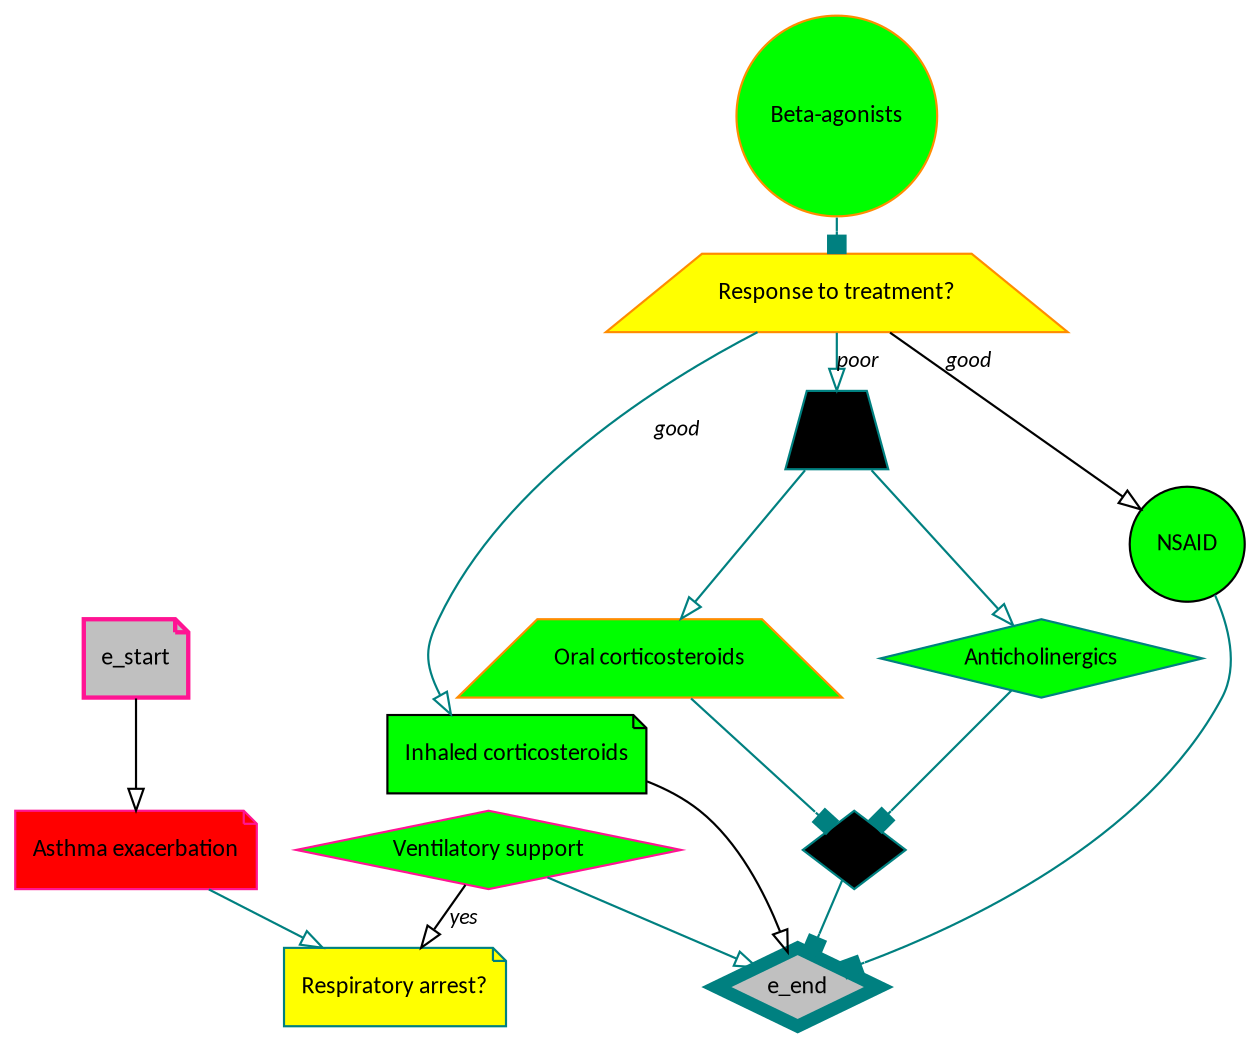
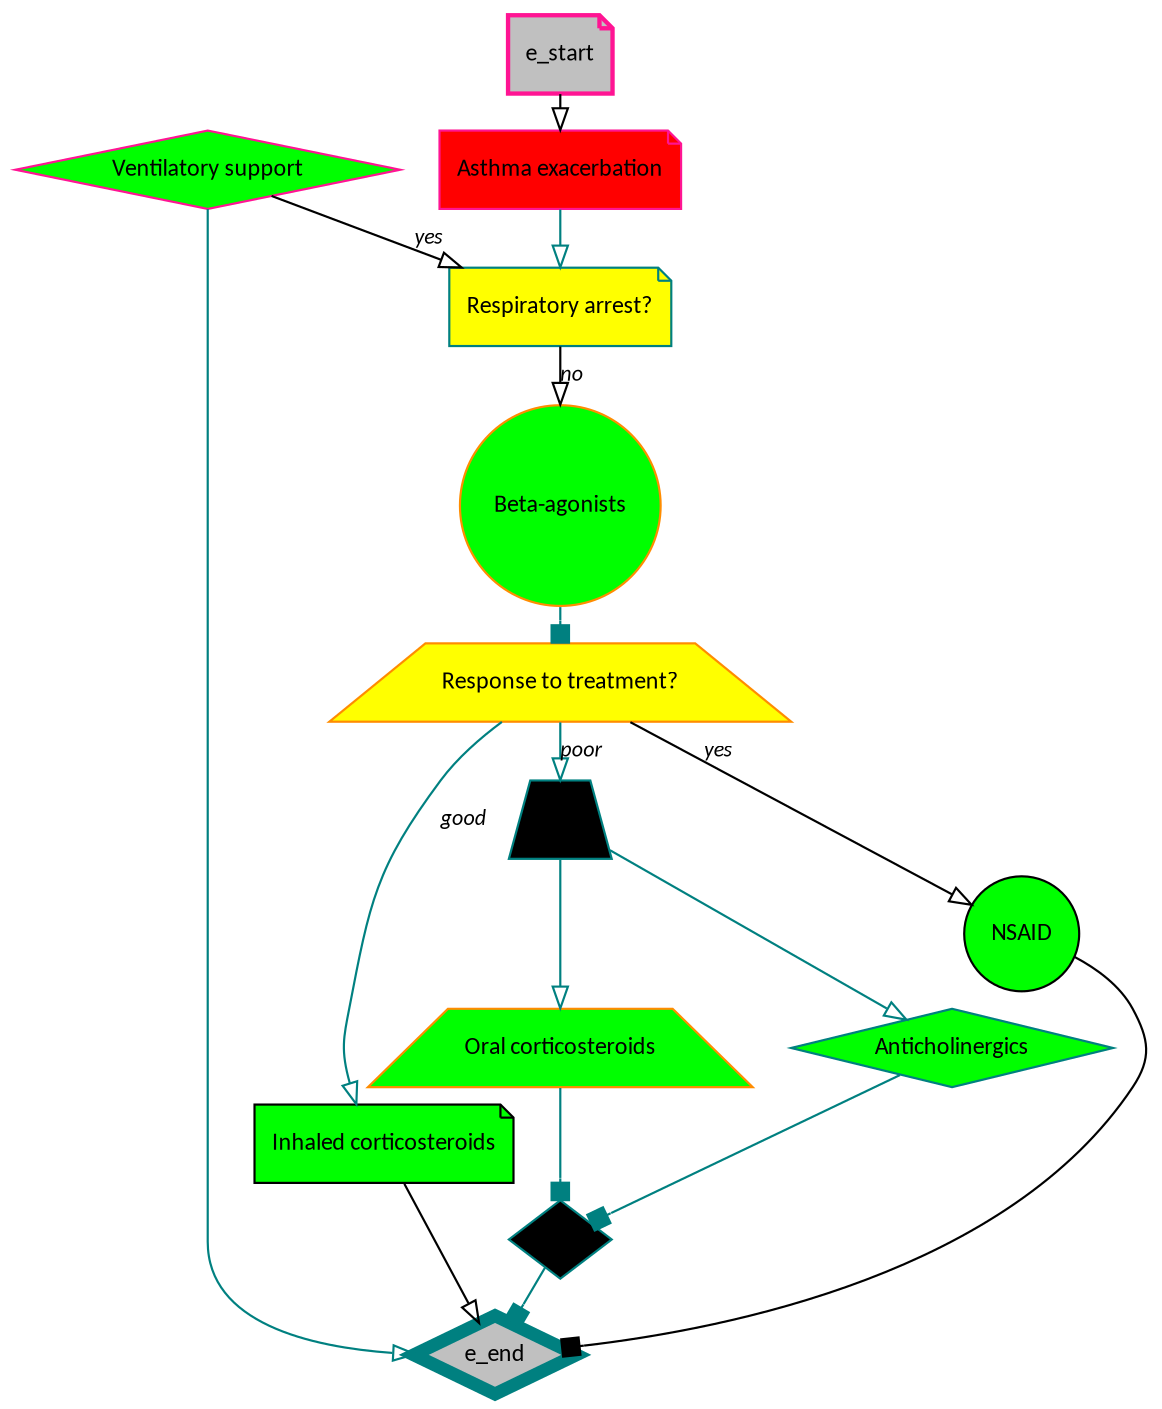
(970, 361) -> (718, 751)
none -> (560, 365)
(1109, 828) -> (959, 1236)
